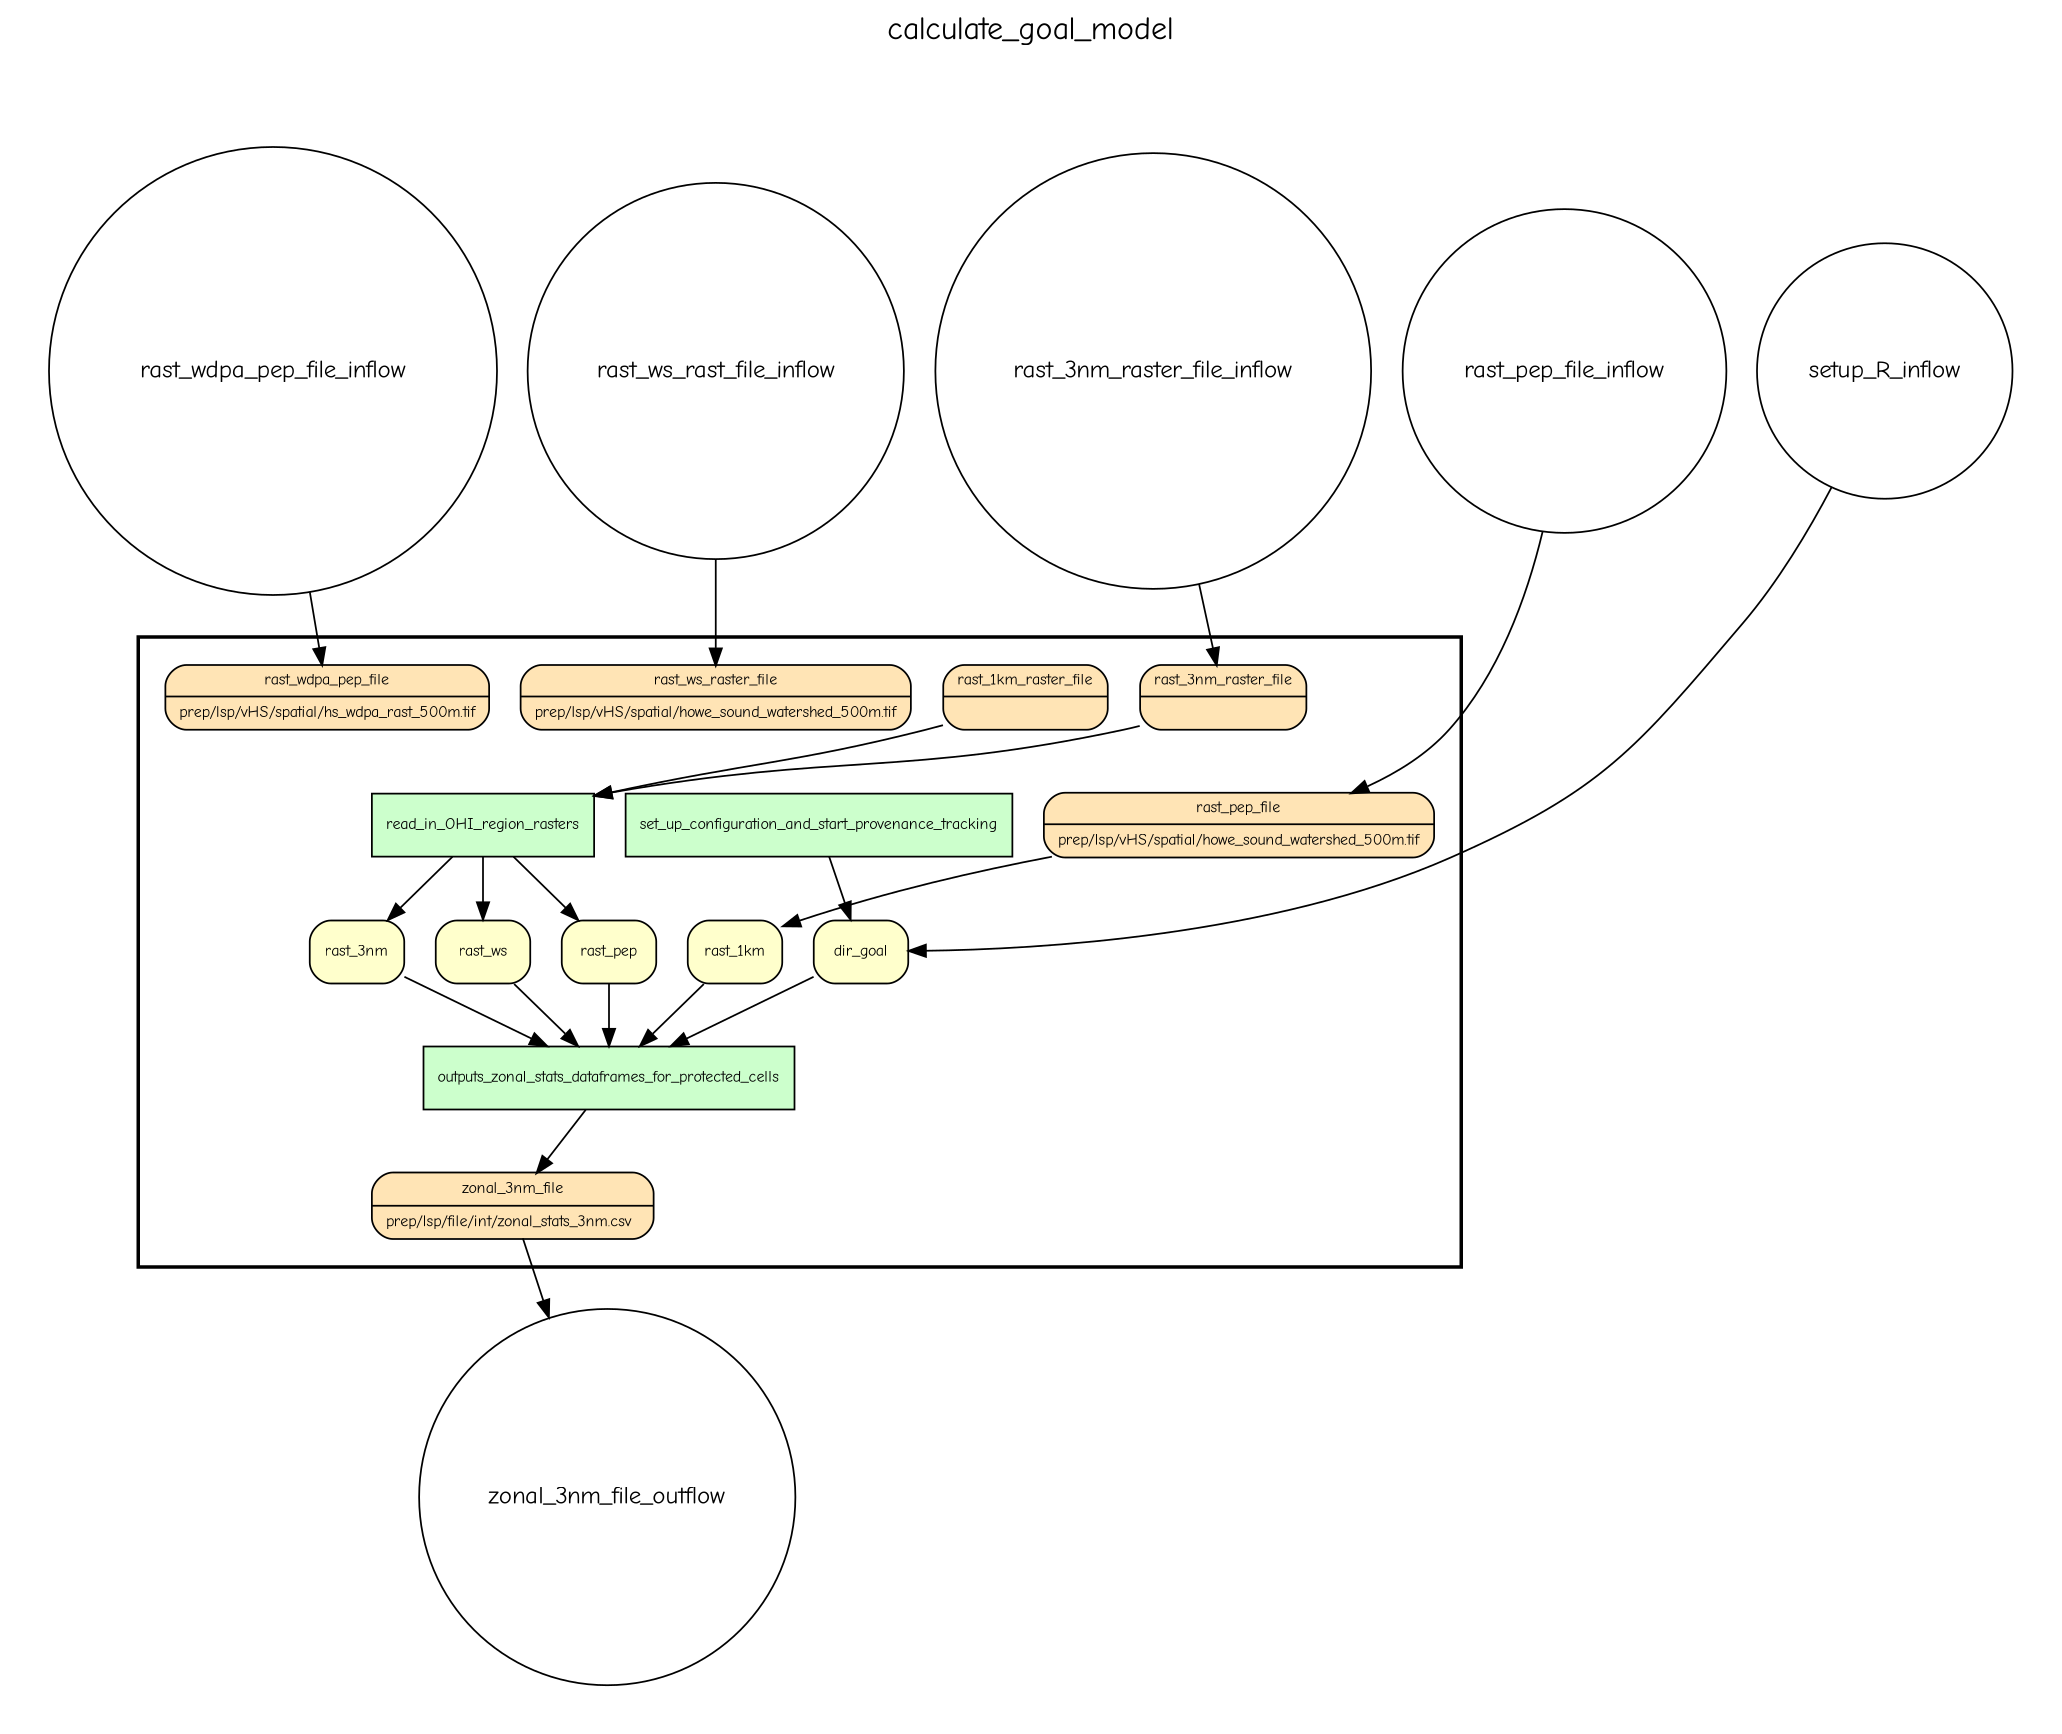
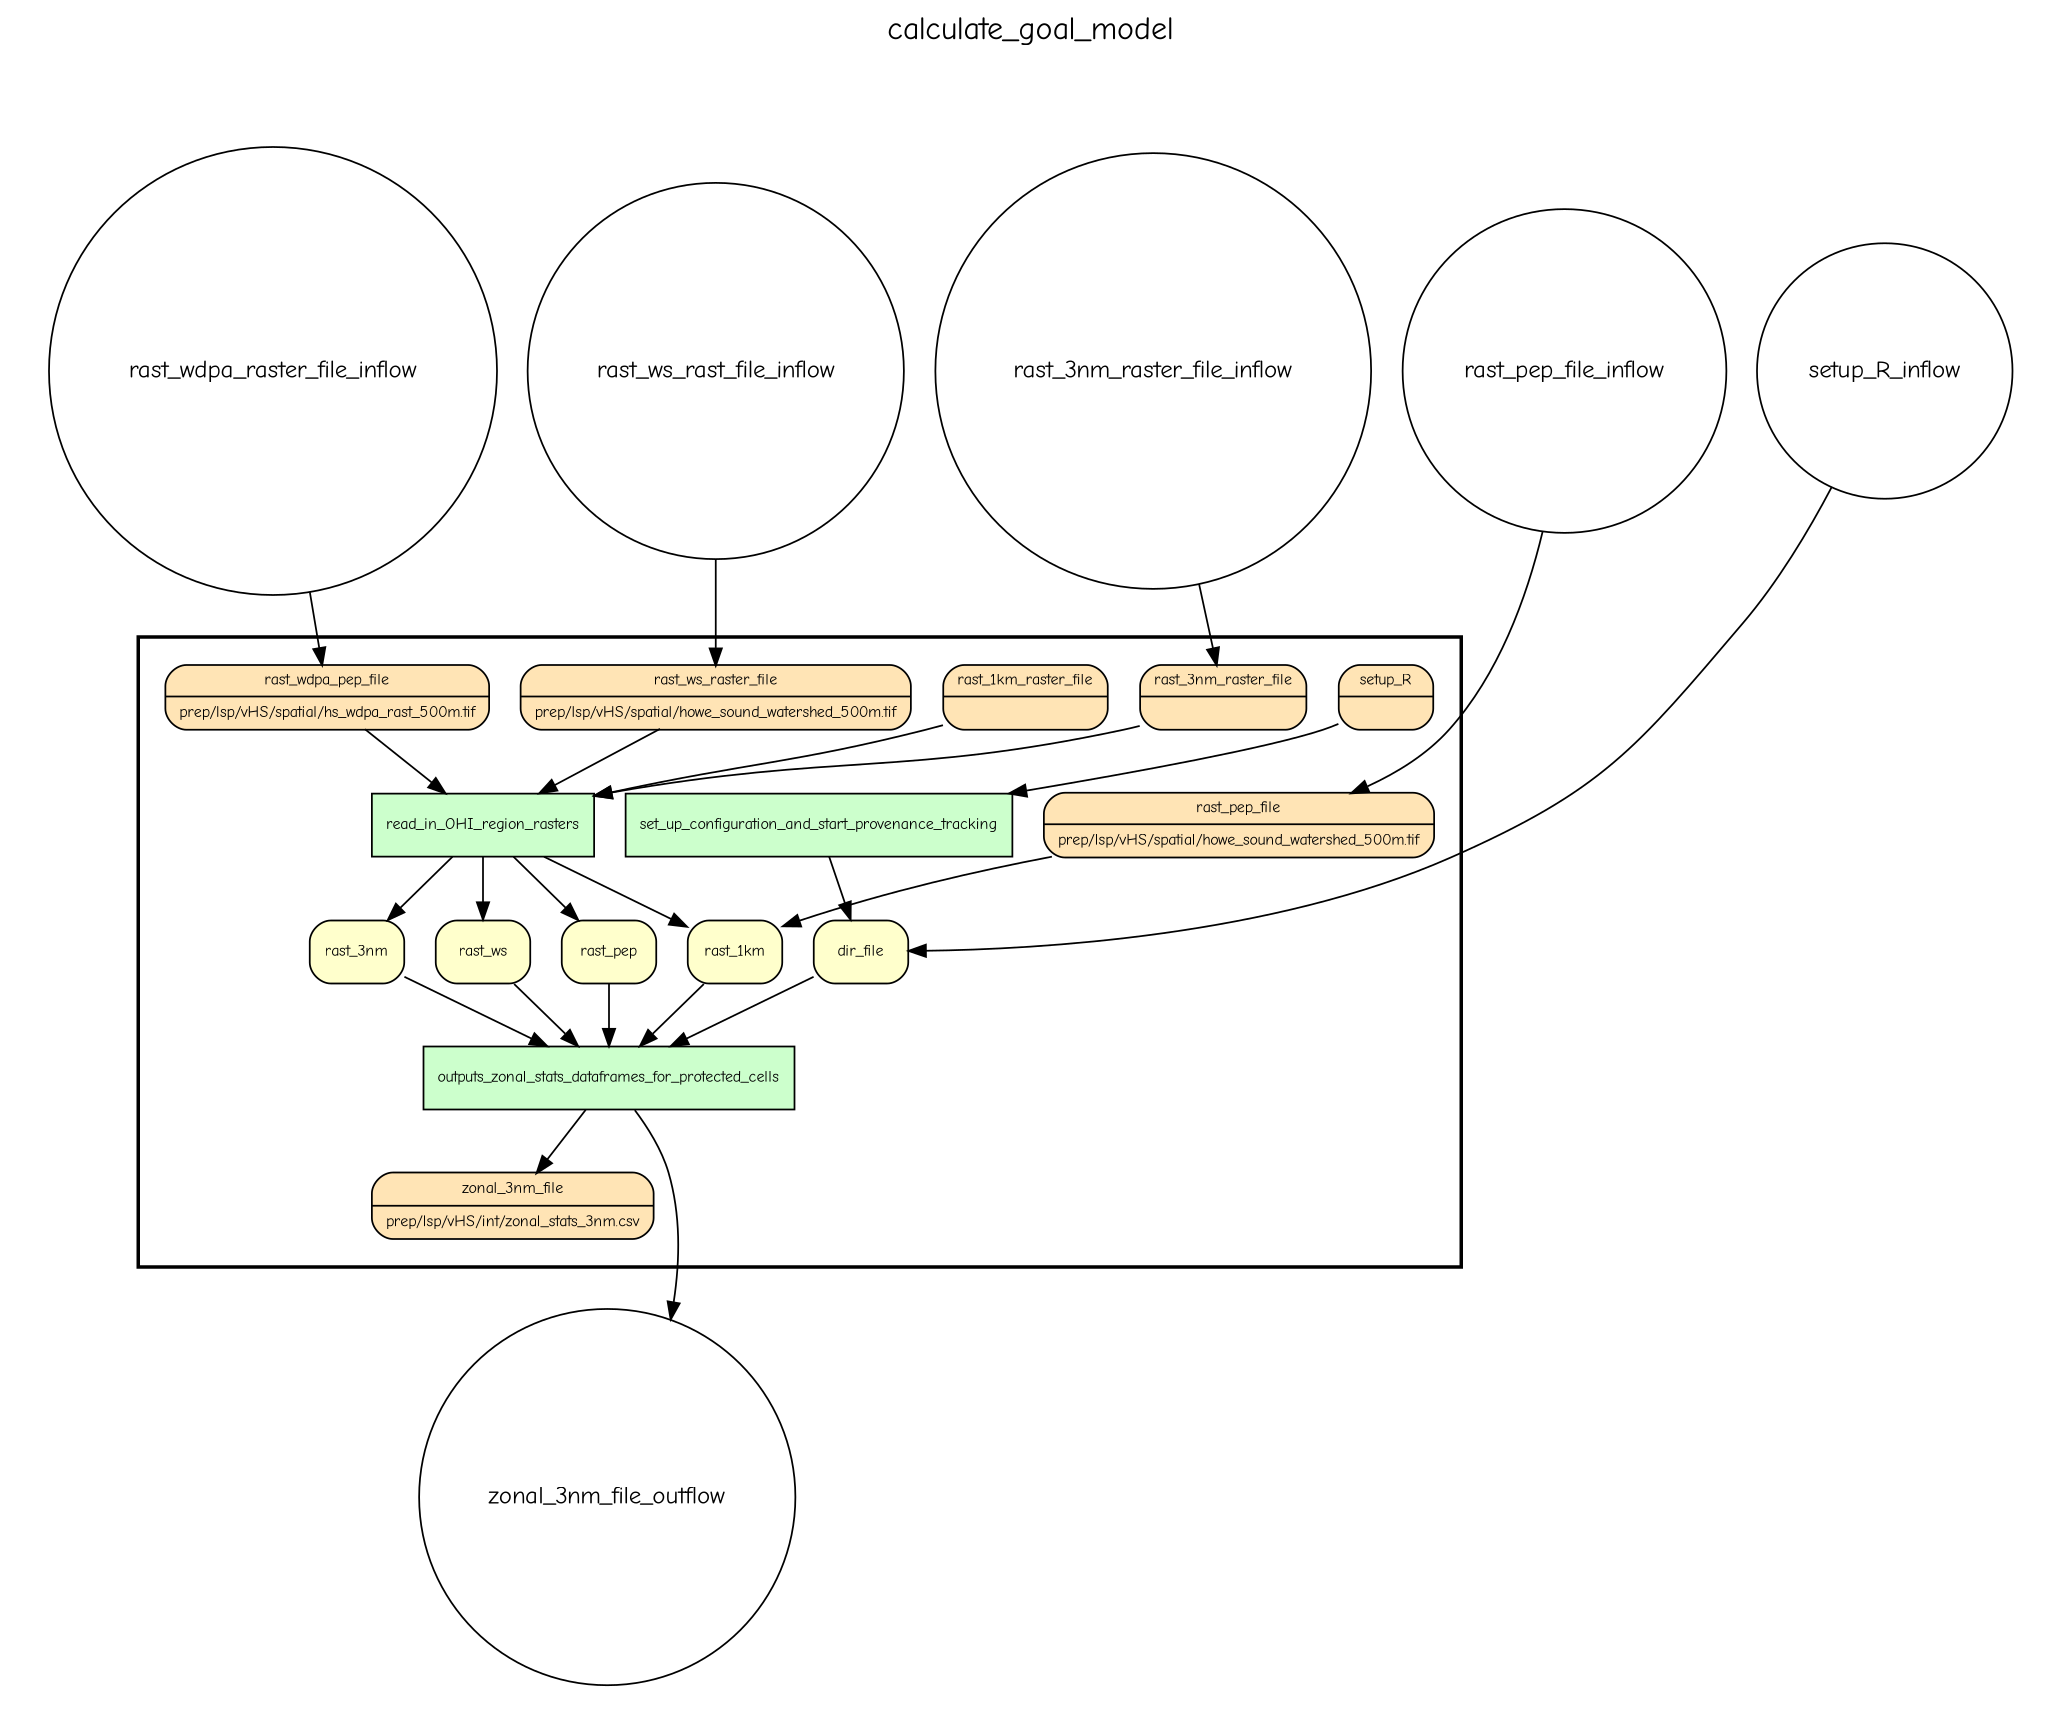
(273, 371) -> (273, 371)
none -> (1386, 697)
none -> (398, 756)
none -> (607, 757)
none -> (608, 888)
(861, 952) -> (861, 952)
(509, 1222) -> (513, 1222)
(533, 1269) -> (675, 1201)
